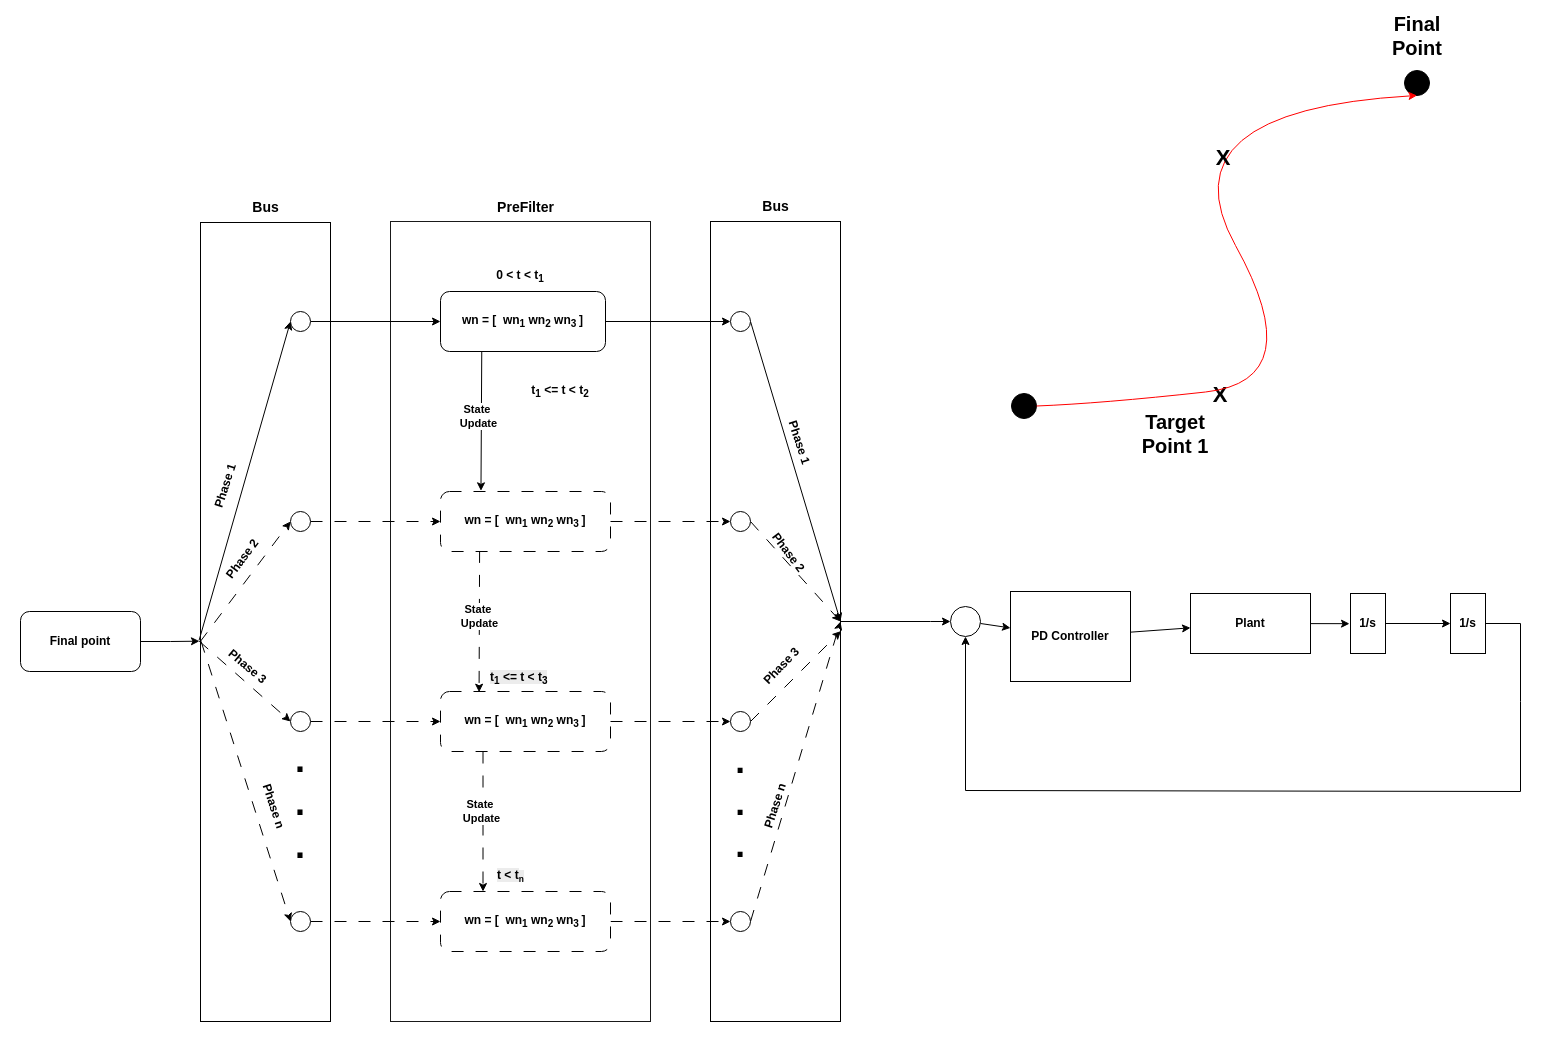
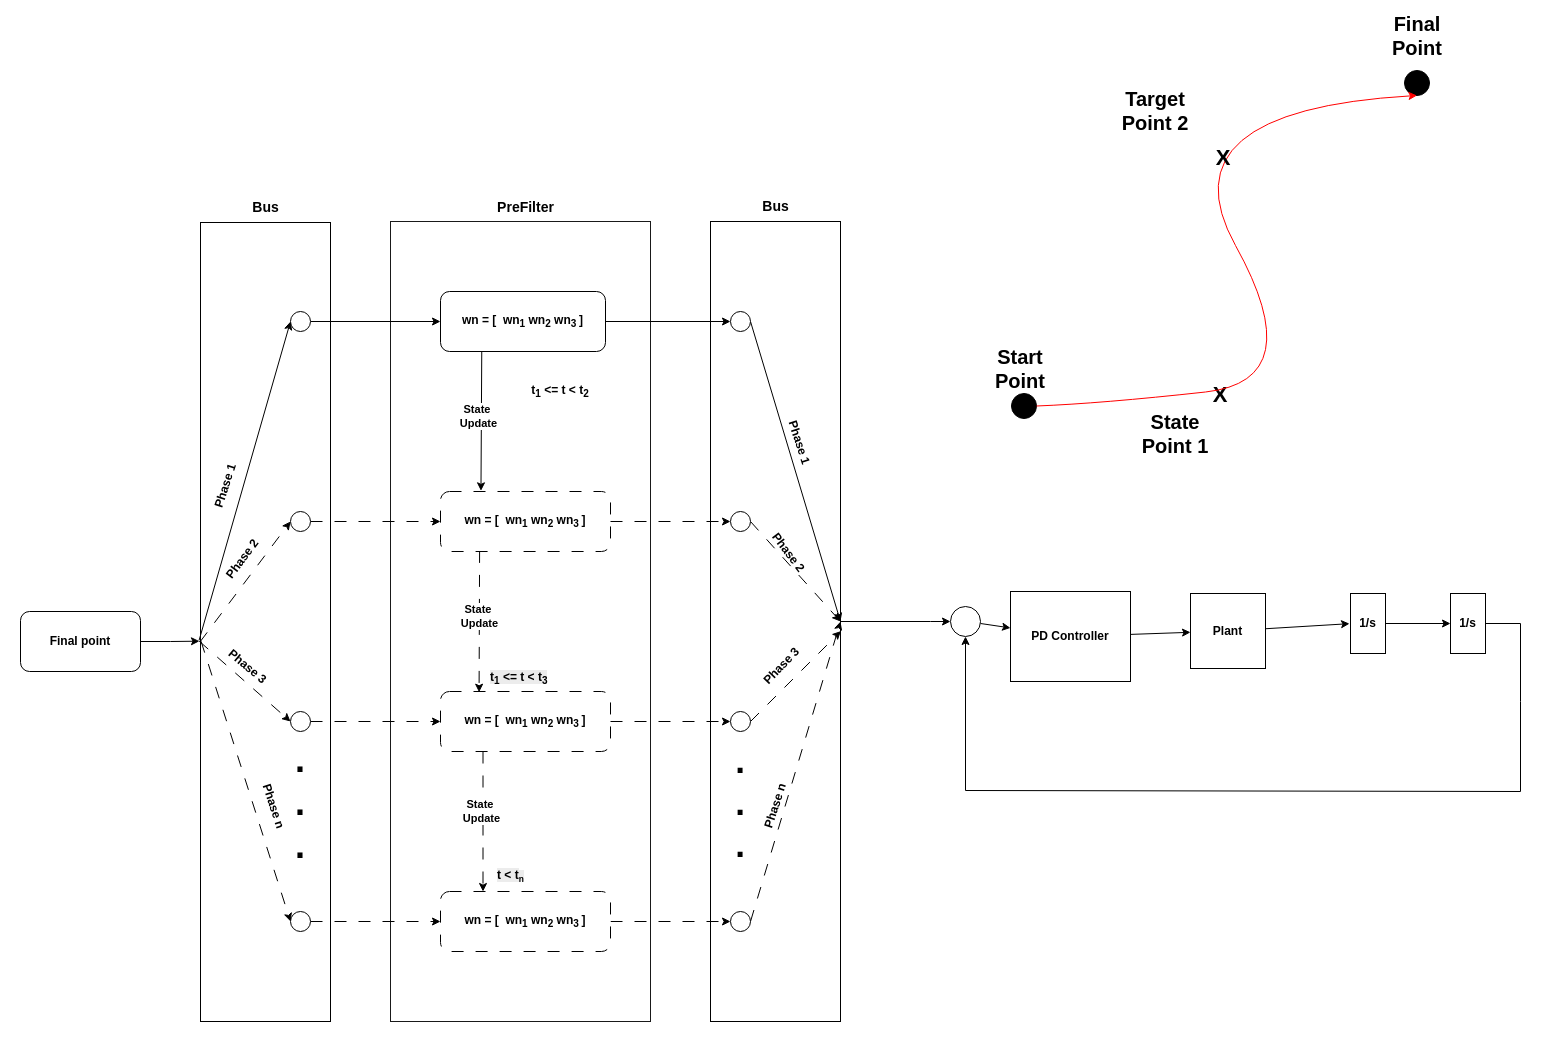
none -> (1156, 111)
(521, 277) -> none
none -> (1021, 369)
(1176, 434) -> (1176, 434)
(1251, 624) -> (1228, 631)
